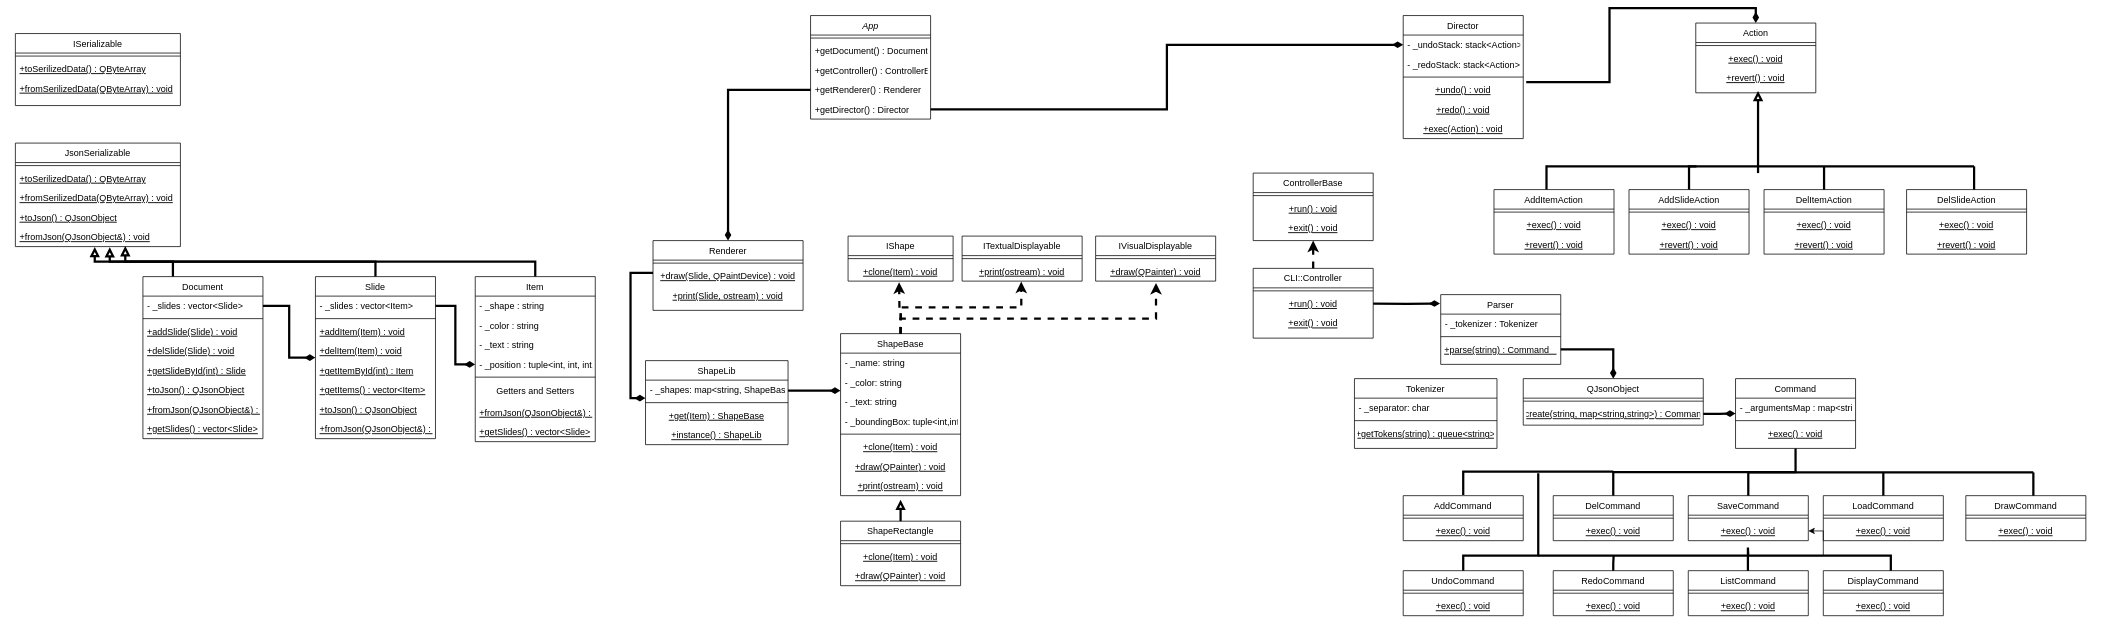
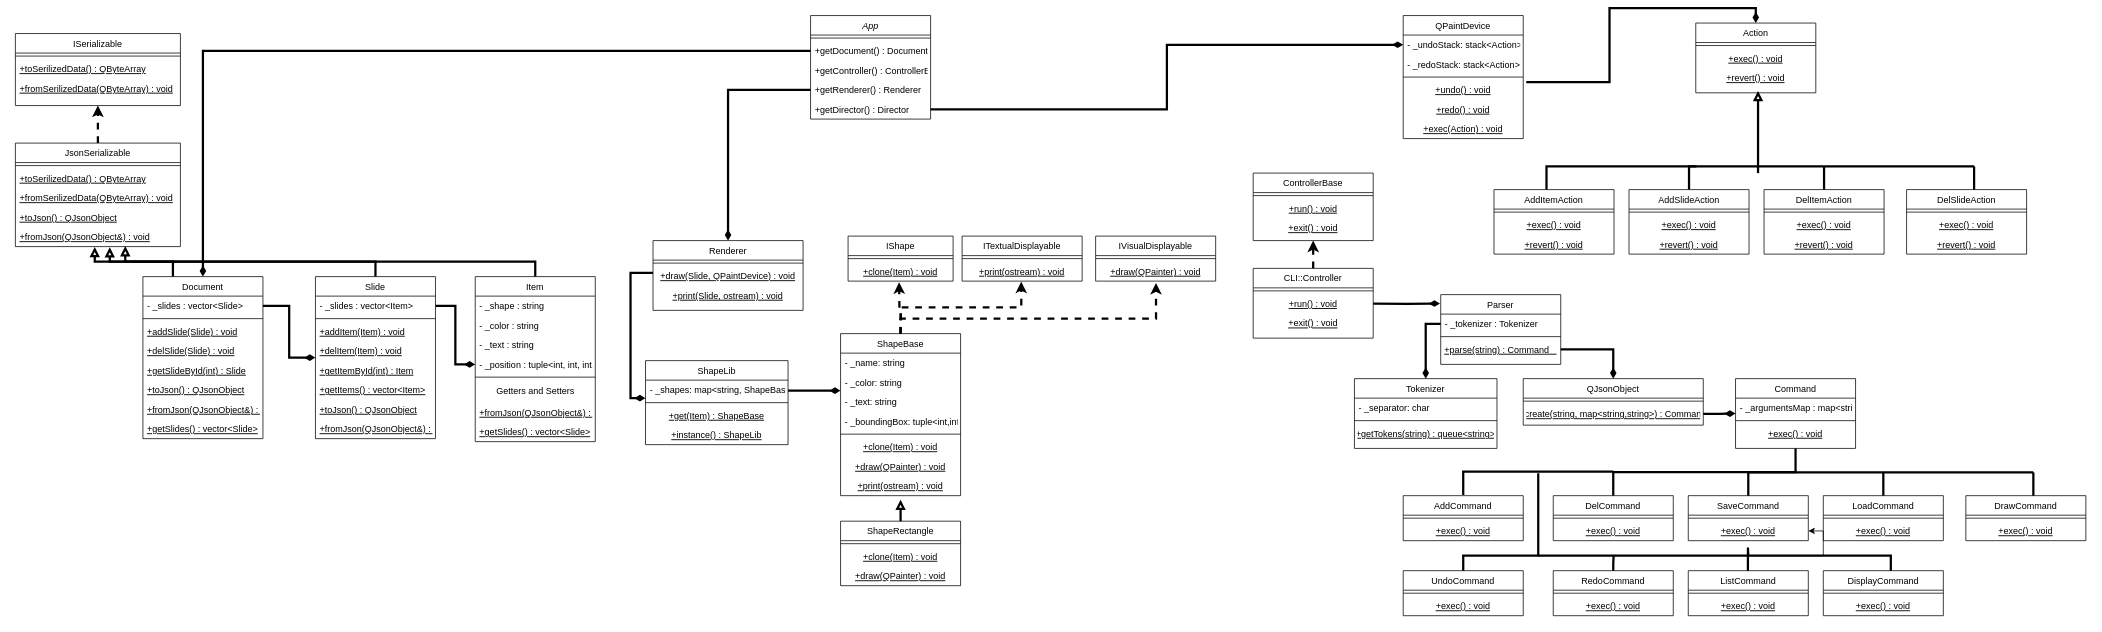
(1463, 26) -> (1463, 26)
none -> (398, 51)
none -> (98, 128)
none -> (1425, 340)
